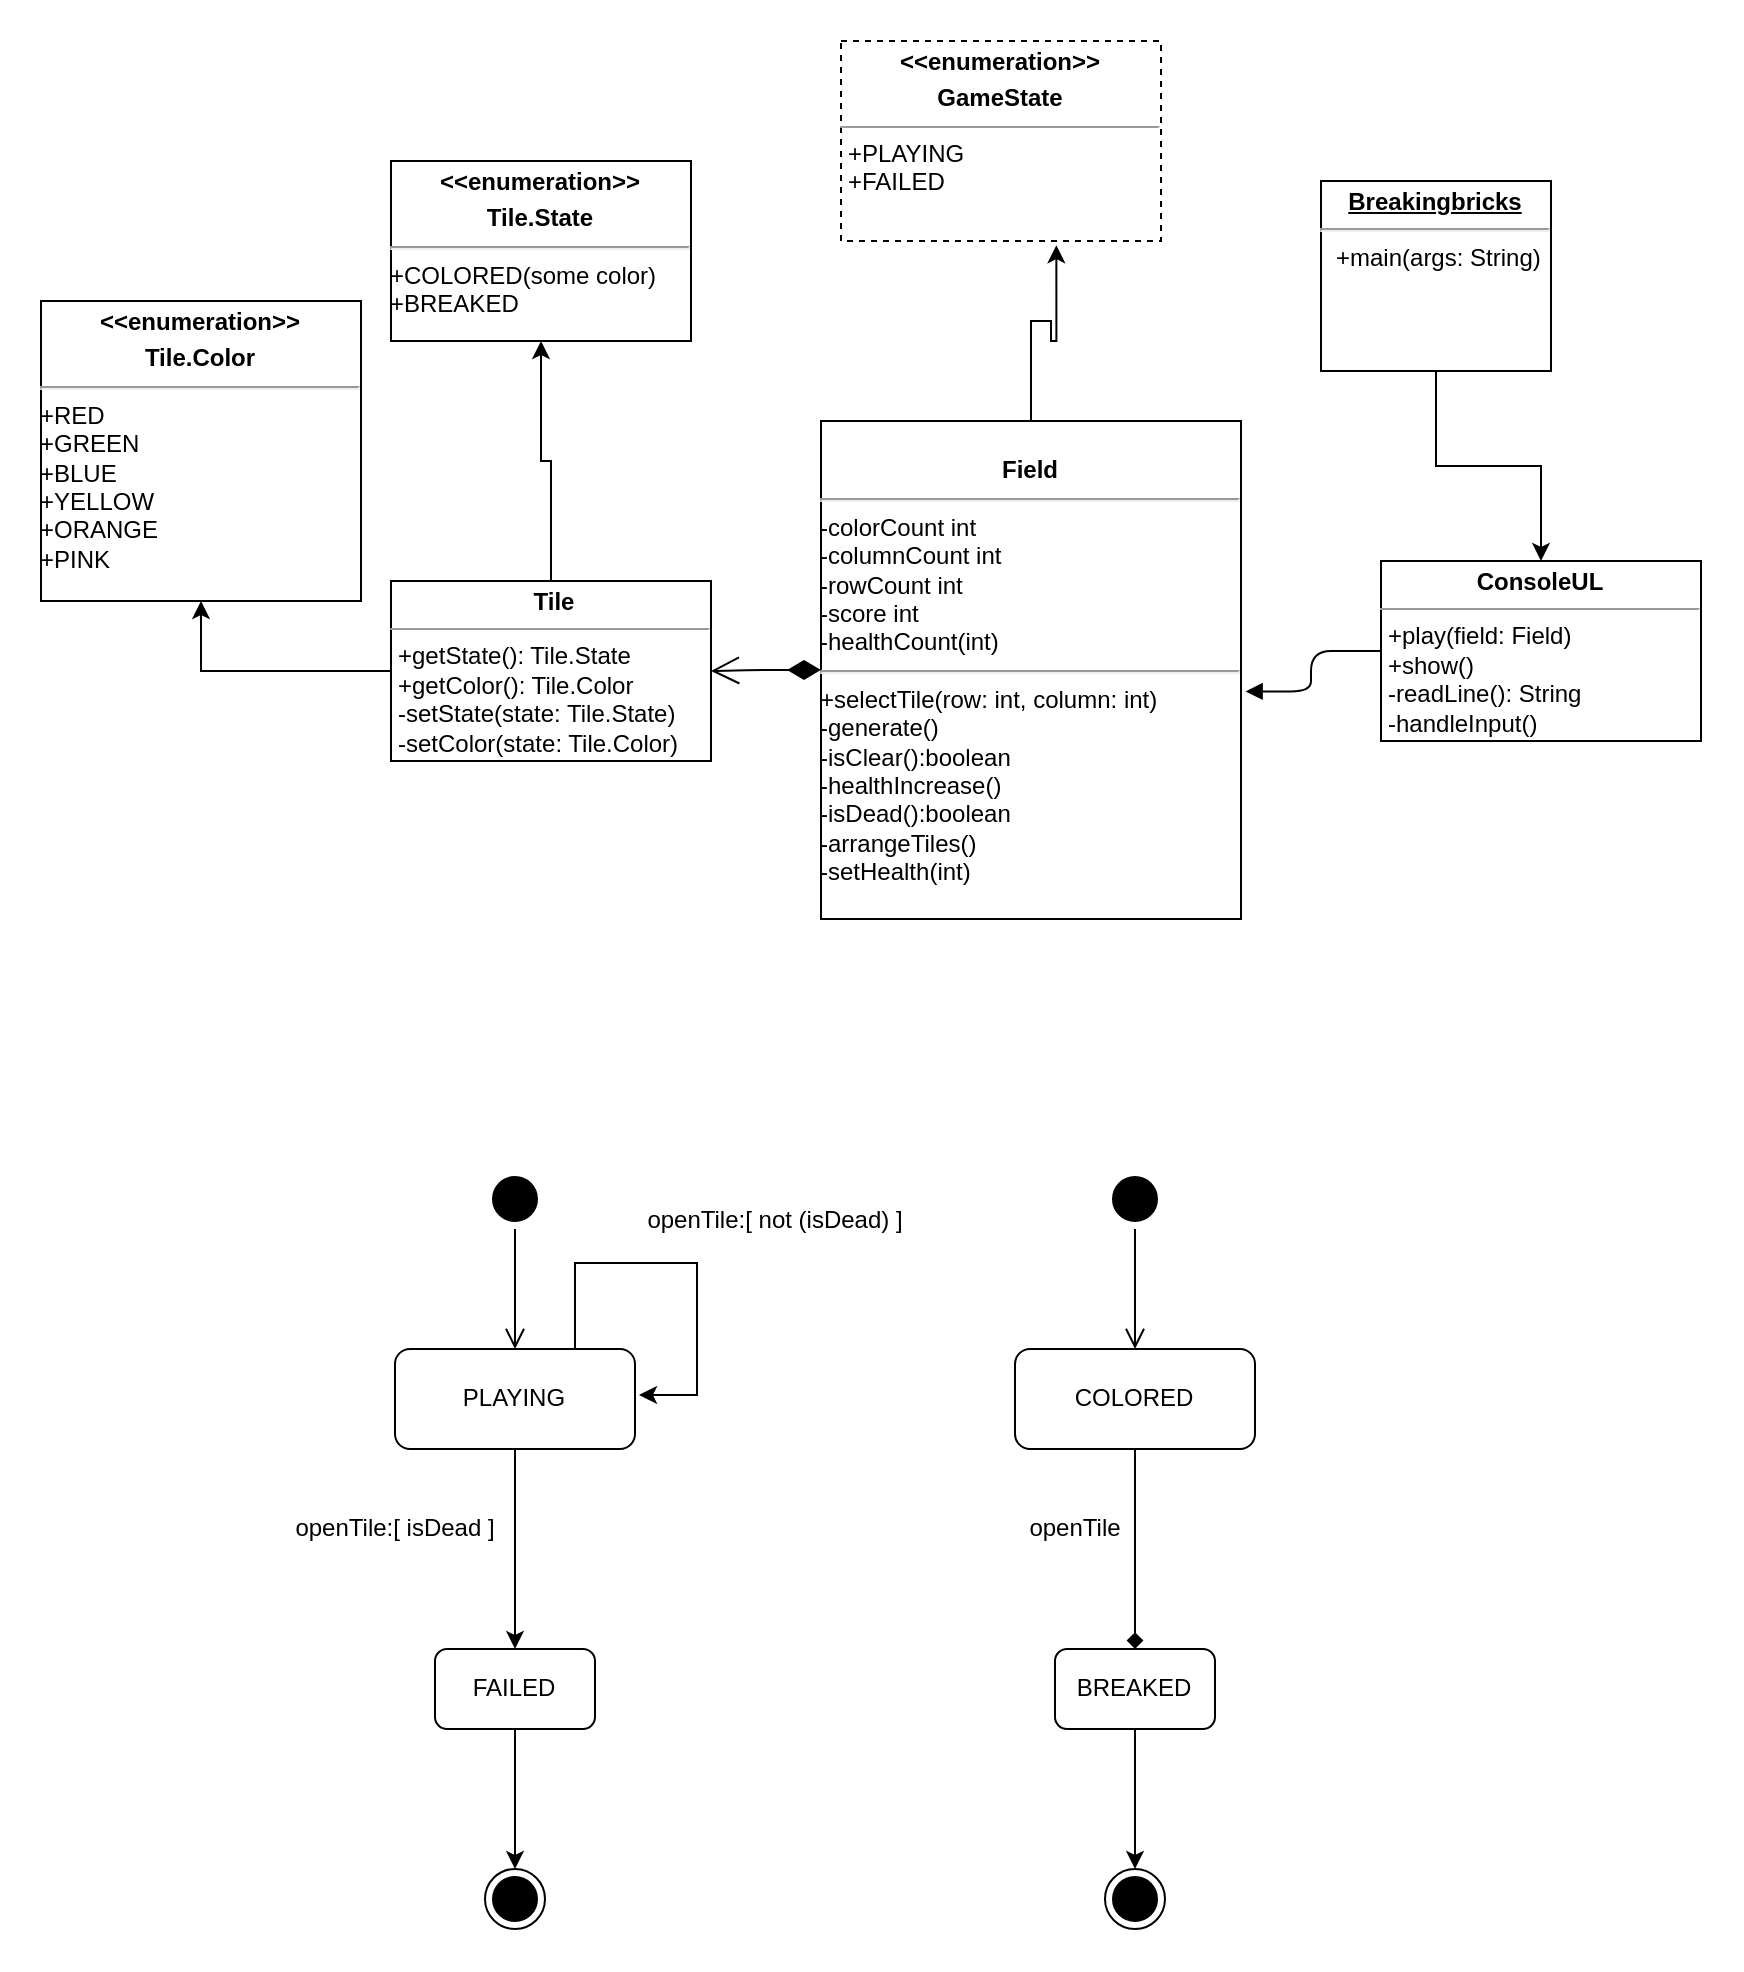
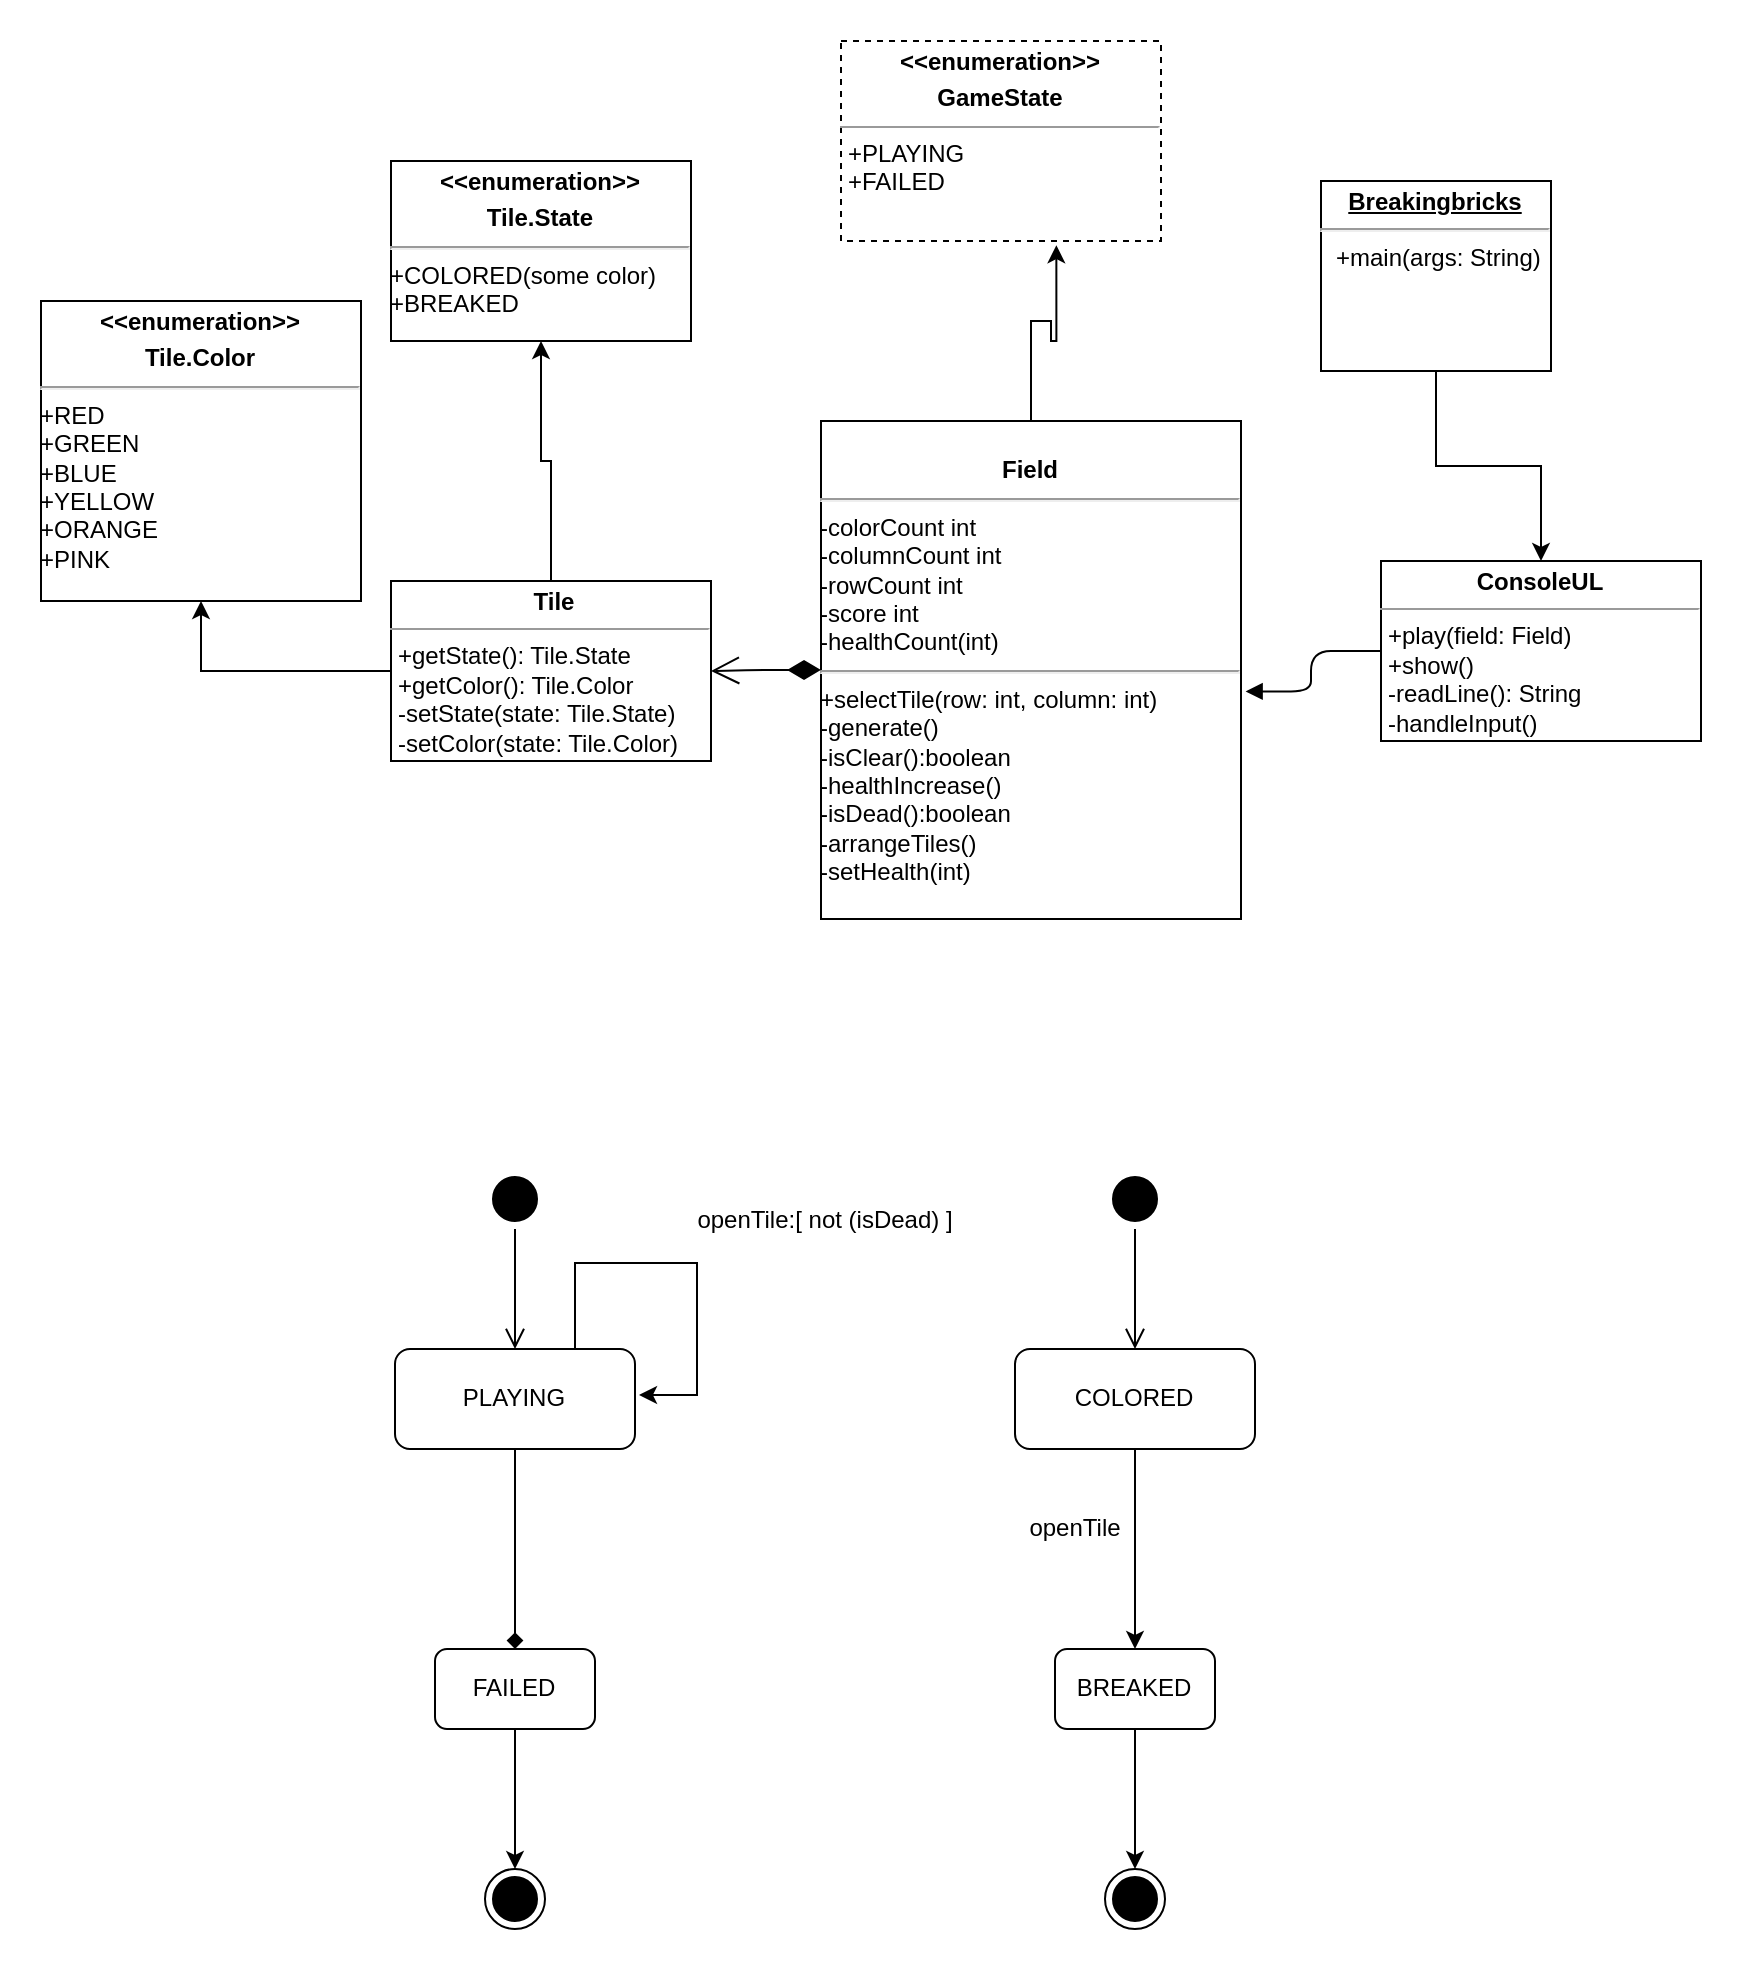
(775, 1221) -> (825, 1221)
(395, 1529) -> none
(1135, 1633) -> (1135, 1634)
(515, 1634) -> (515, 1633)
